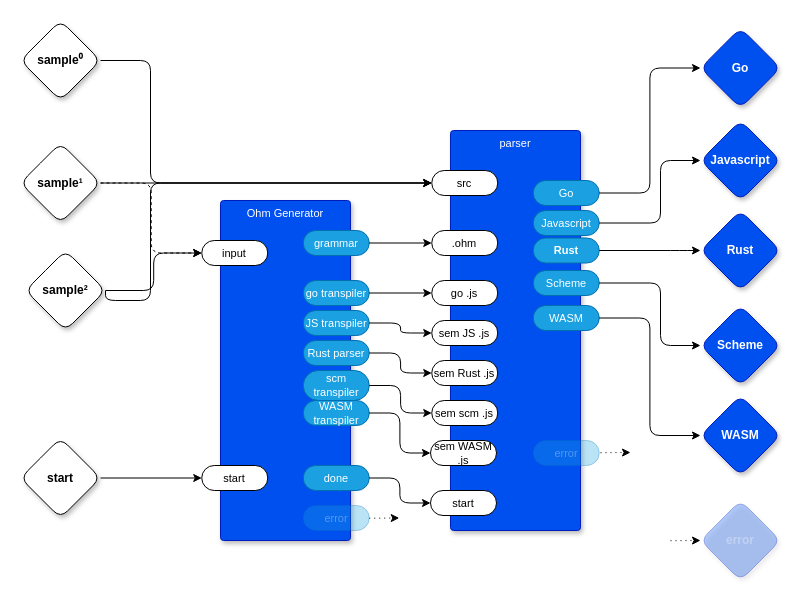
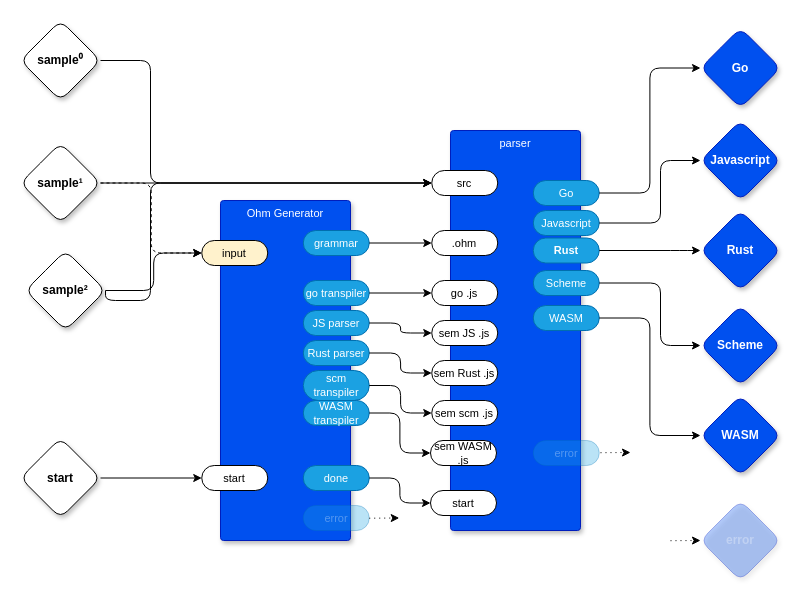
(235, 253) -> (235, 253)
(337, 324) -> (337, 324)
